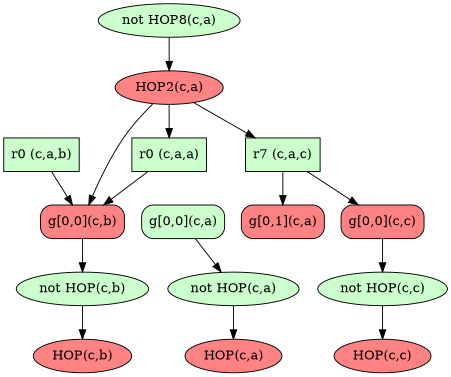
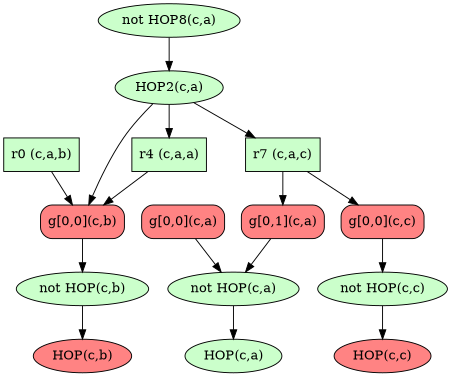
(169, 88) -> (169, 88)
(169, 155) -> (169, 155)
(183, 222) -> (183, 222)
none -> (261, 252)
(233, 356) -> (233, 356)
